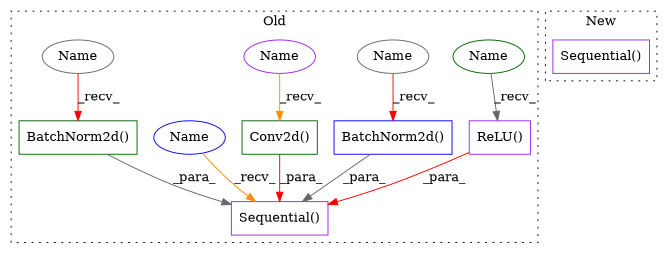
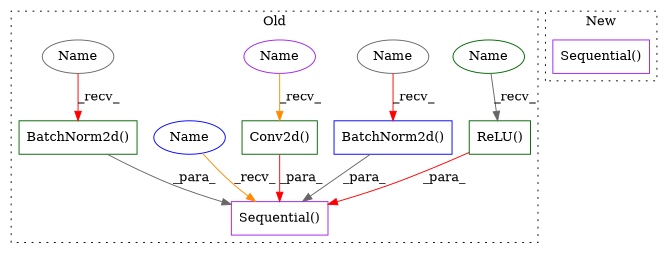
(500, 138) -> (500, 138)
